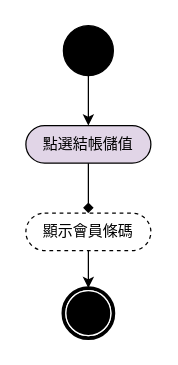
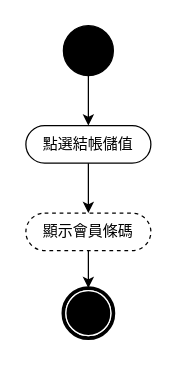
(88, 144) -> (88, 144)
(88, 202) -> (88, 203)
